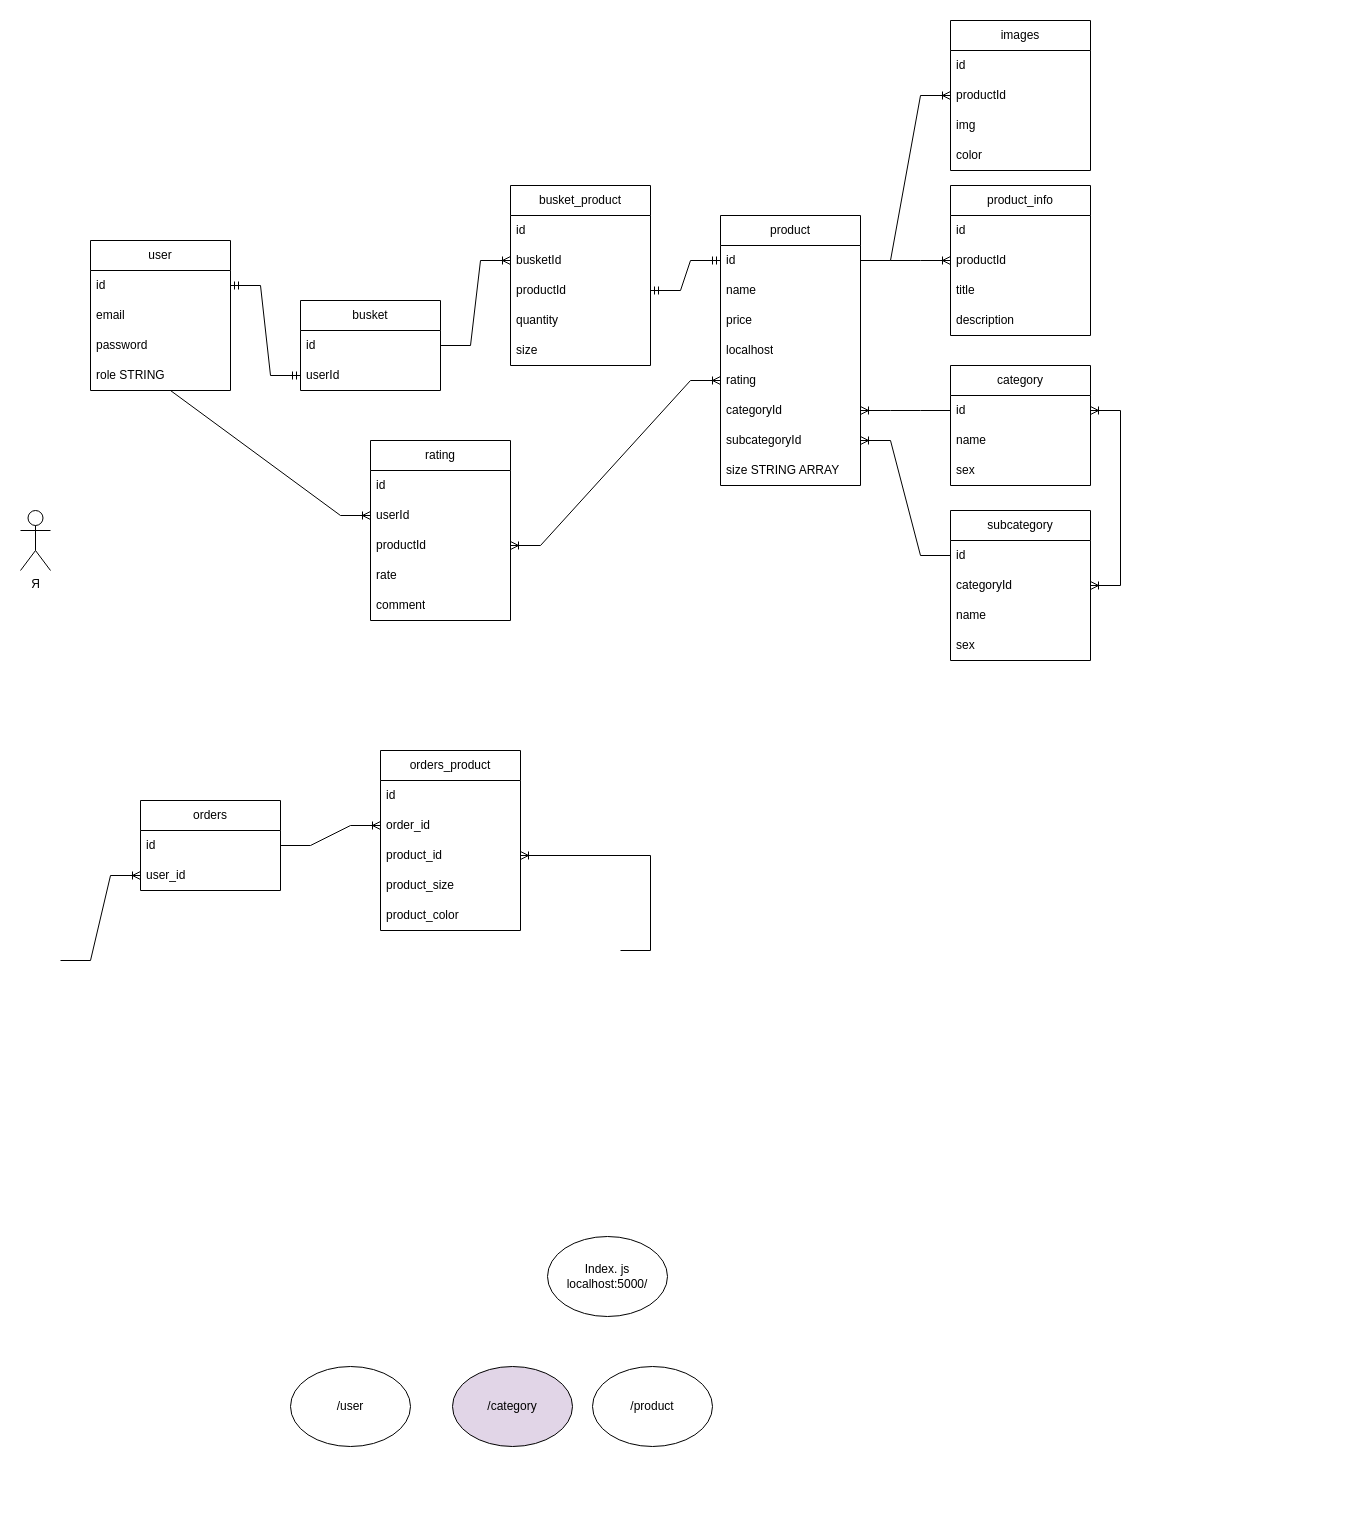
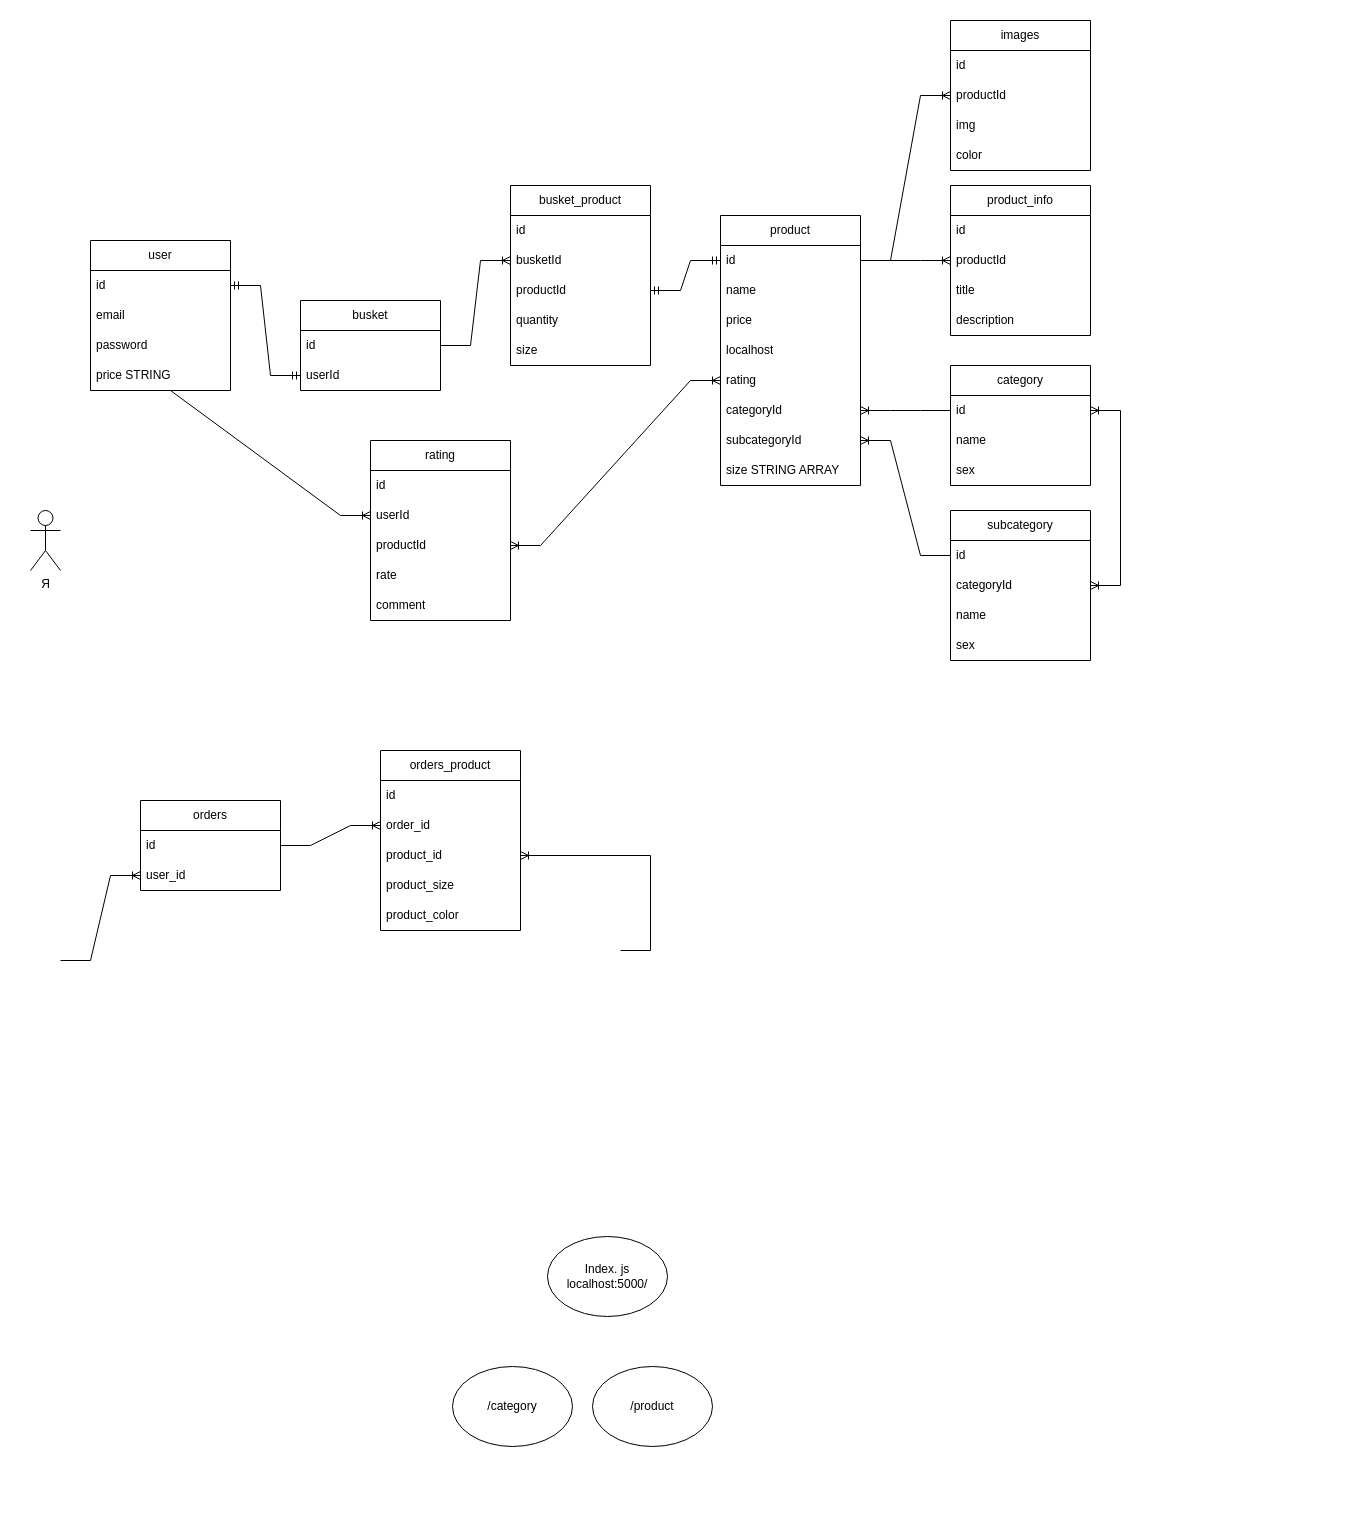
(130, 376) -> (134, 376)
(36, 541) -> (46, 541)
(351, 1407) -> none
(513, 1407) -> (513, 1407)
